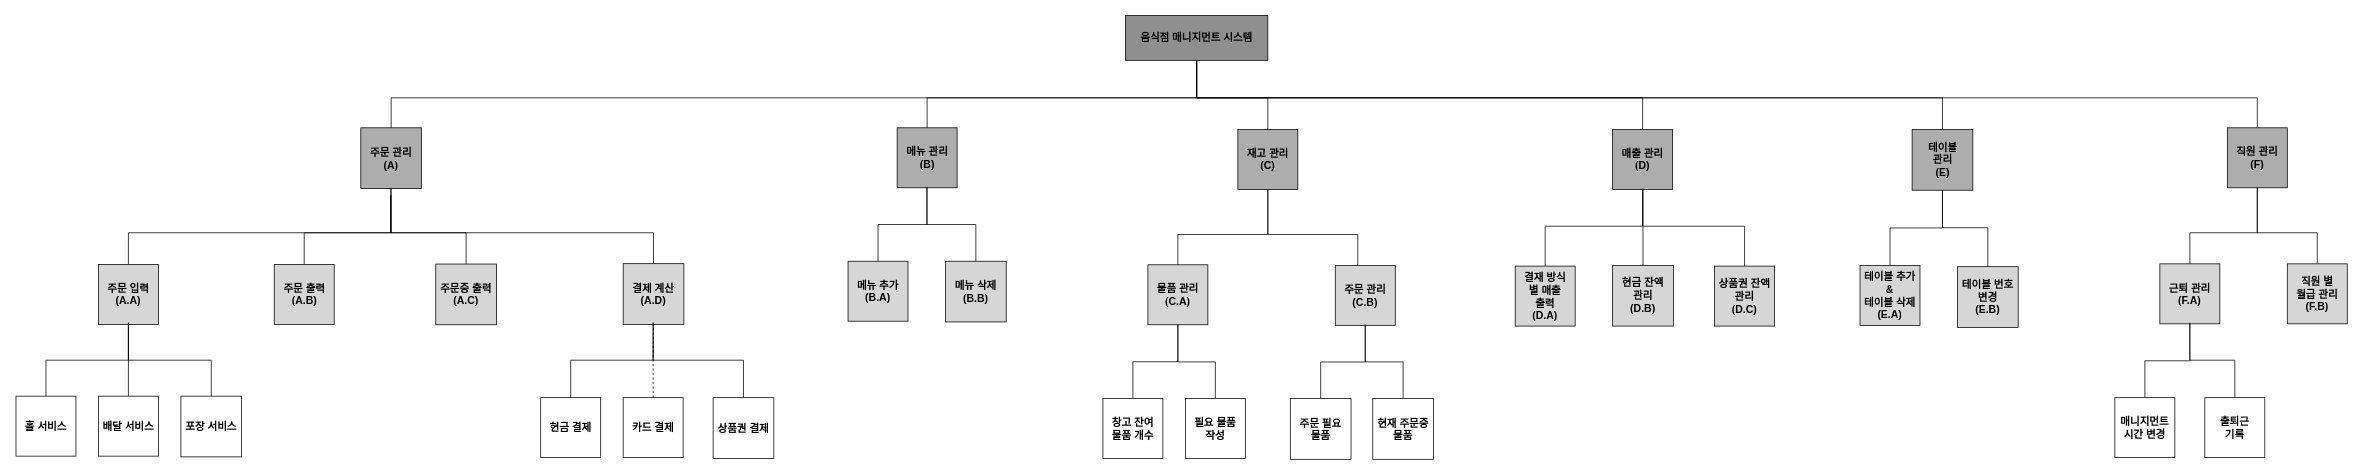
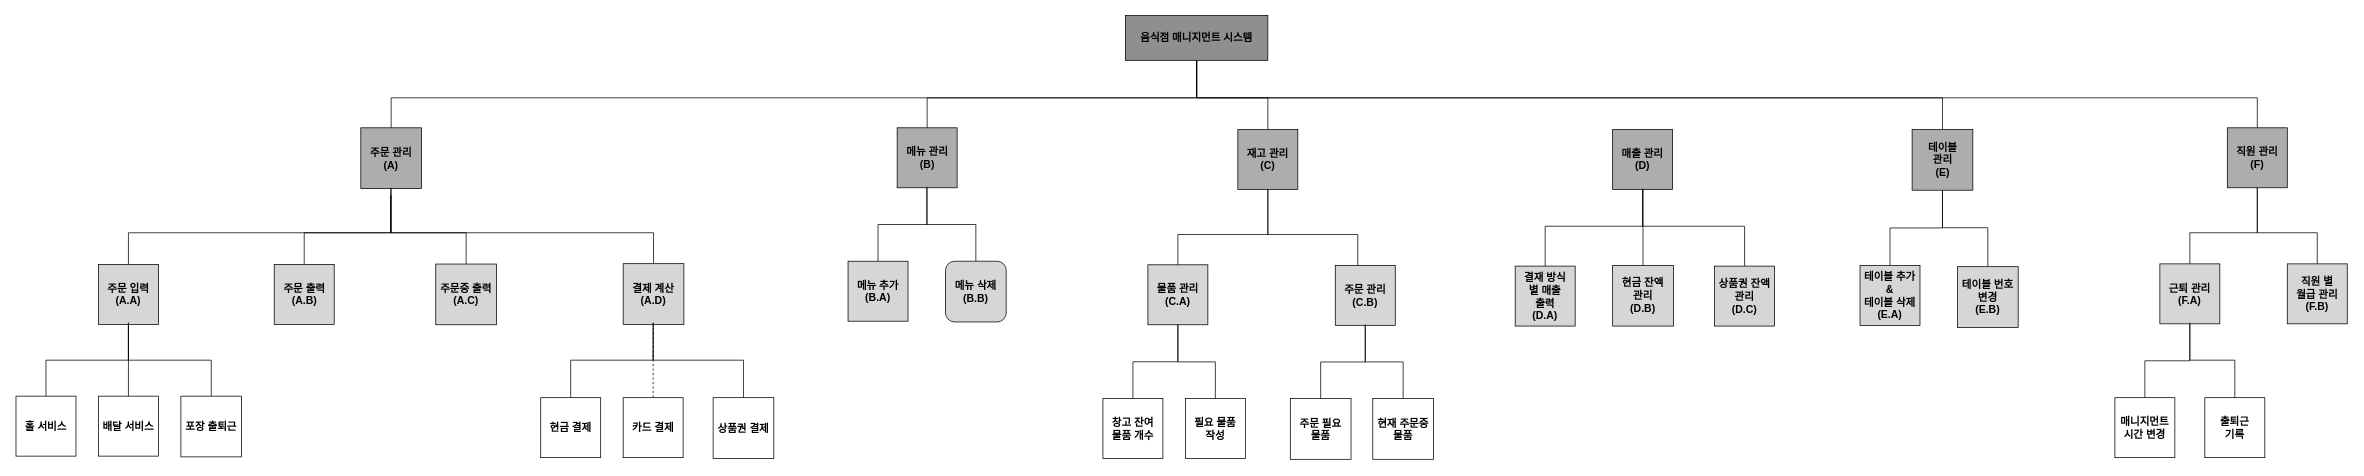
(1643, 114) -> none
(976, 292) -> (976, 292)
(211, 427) -> (211, 427)
